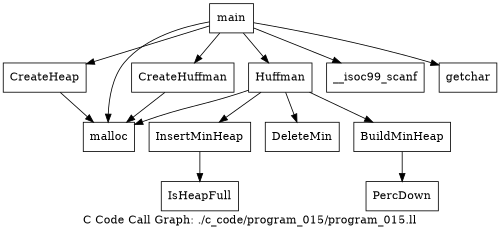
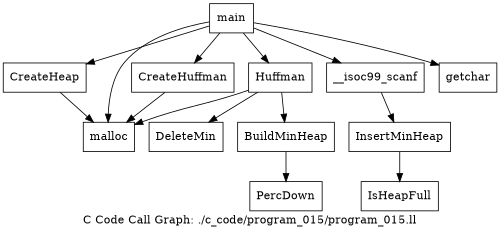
(244, 105) -> (386, 103)
